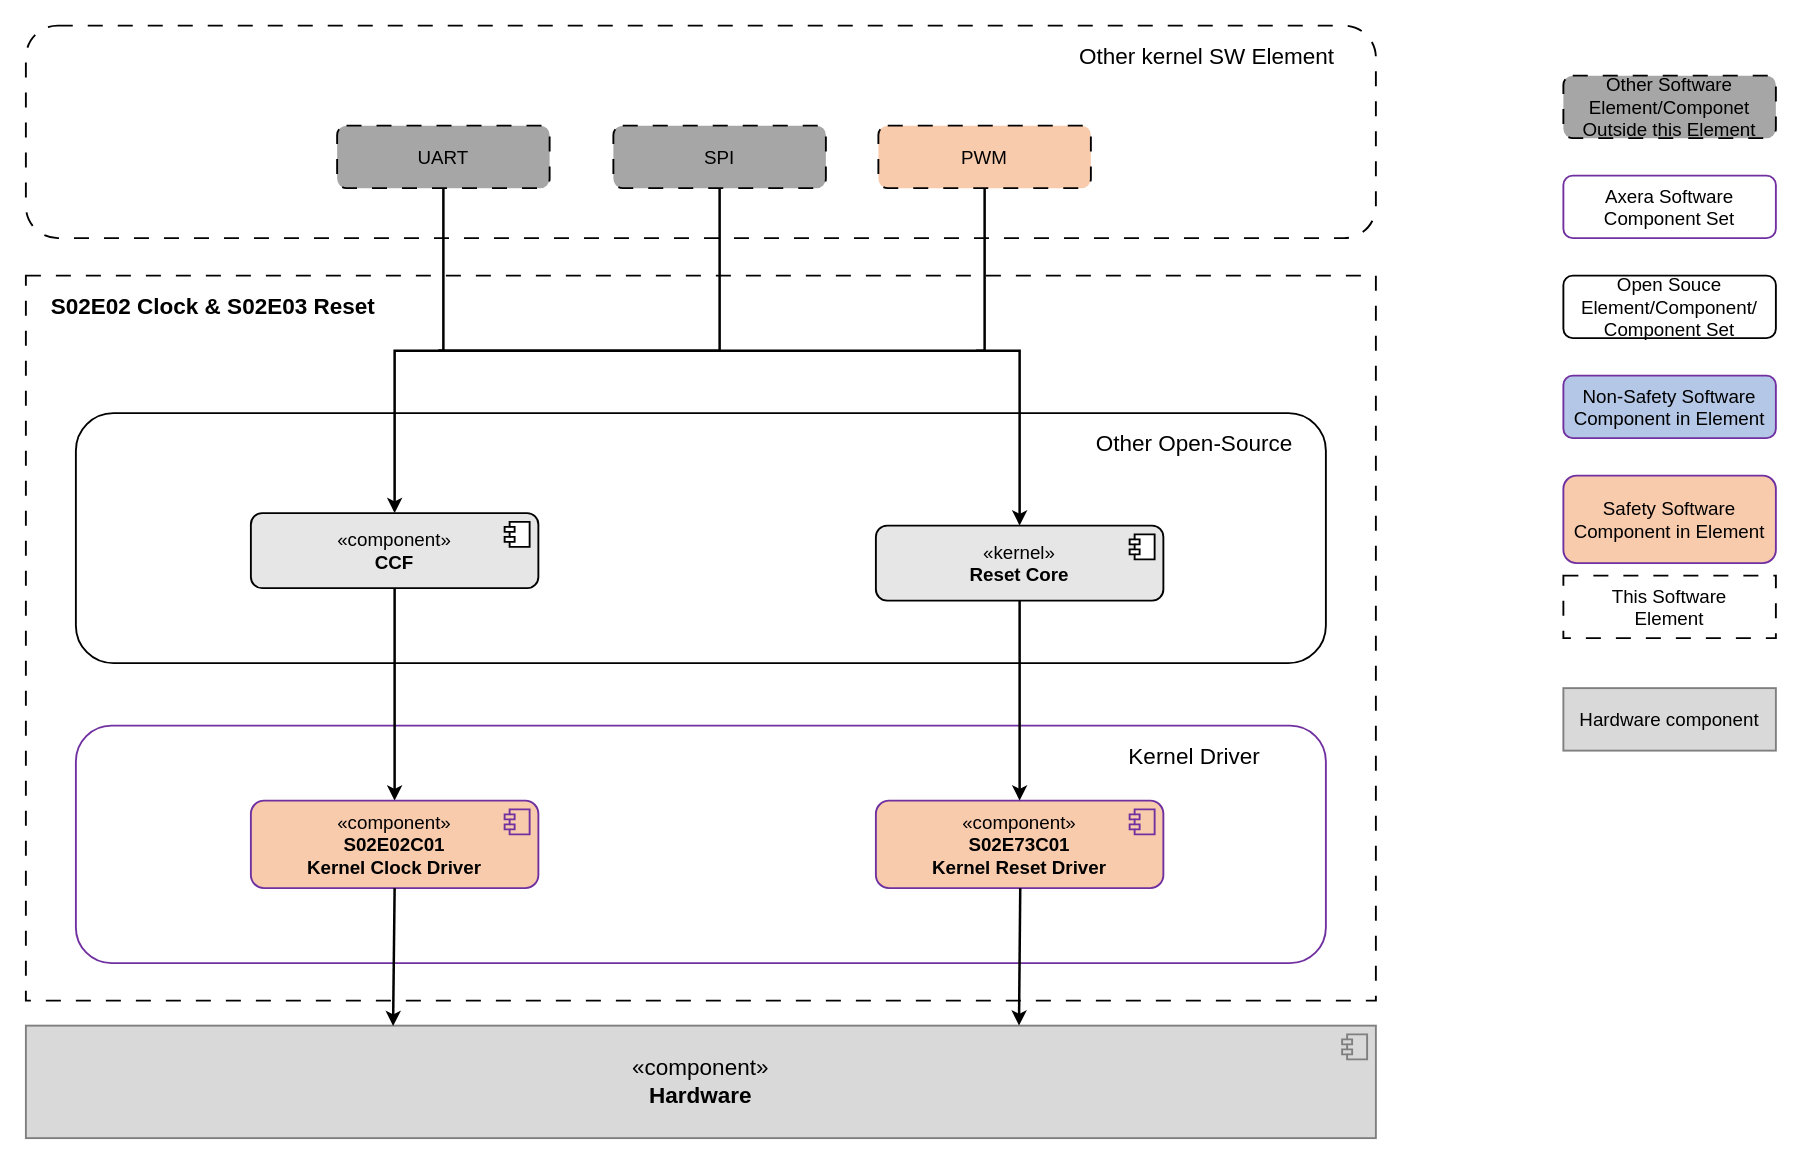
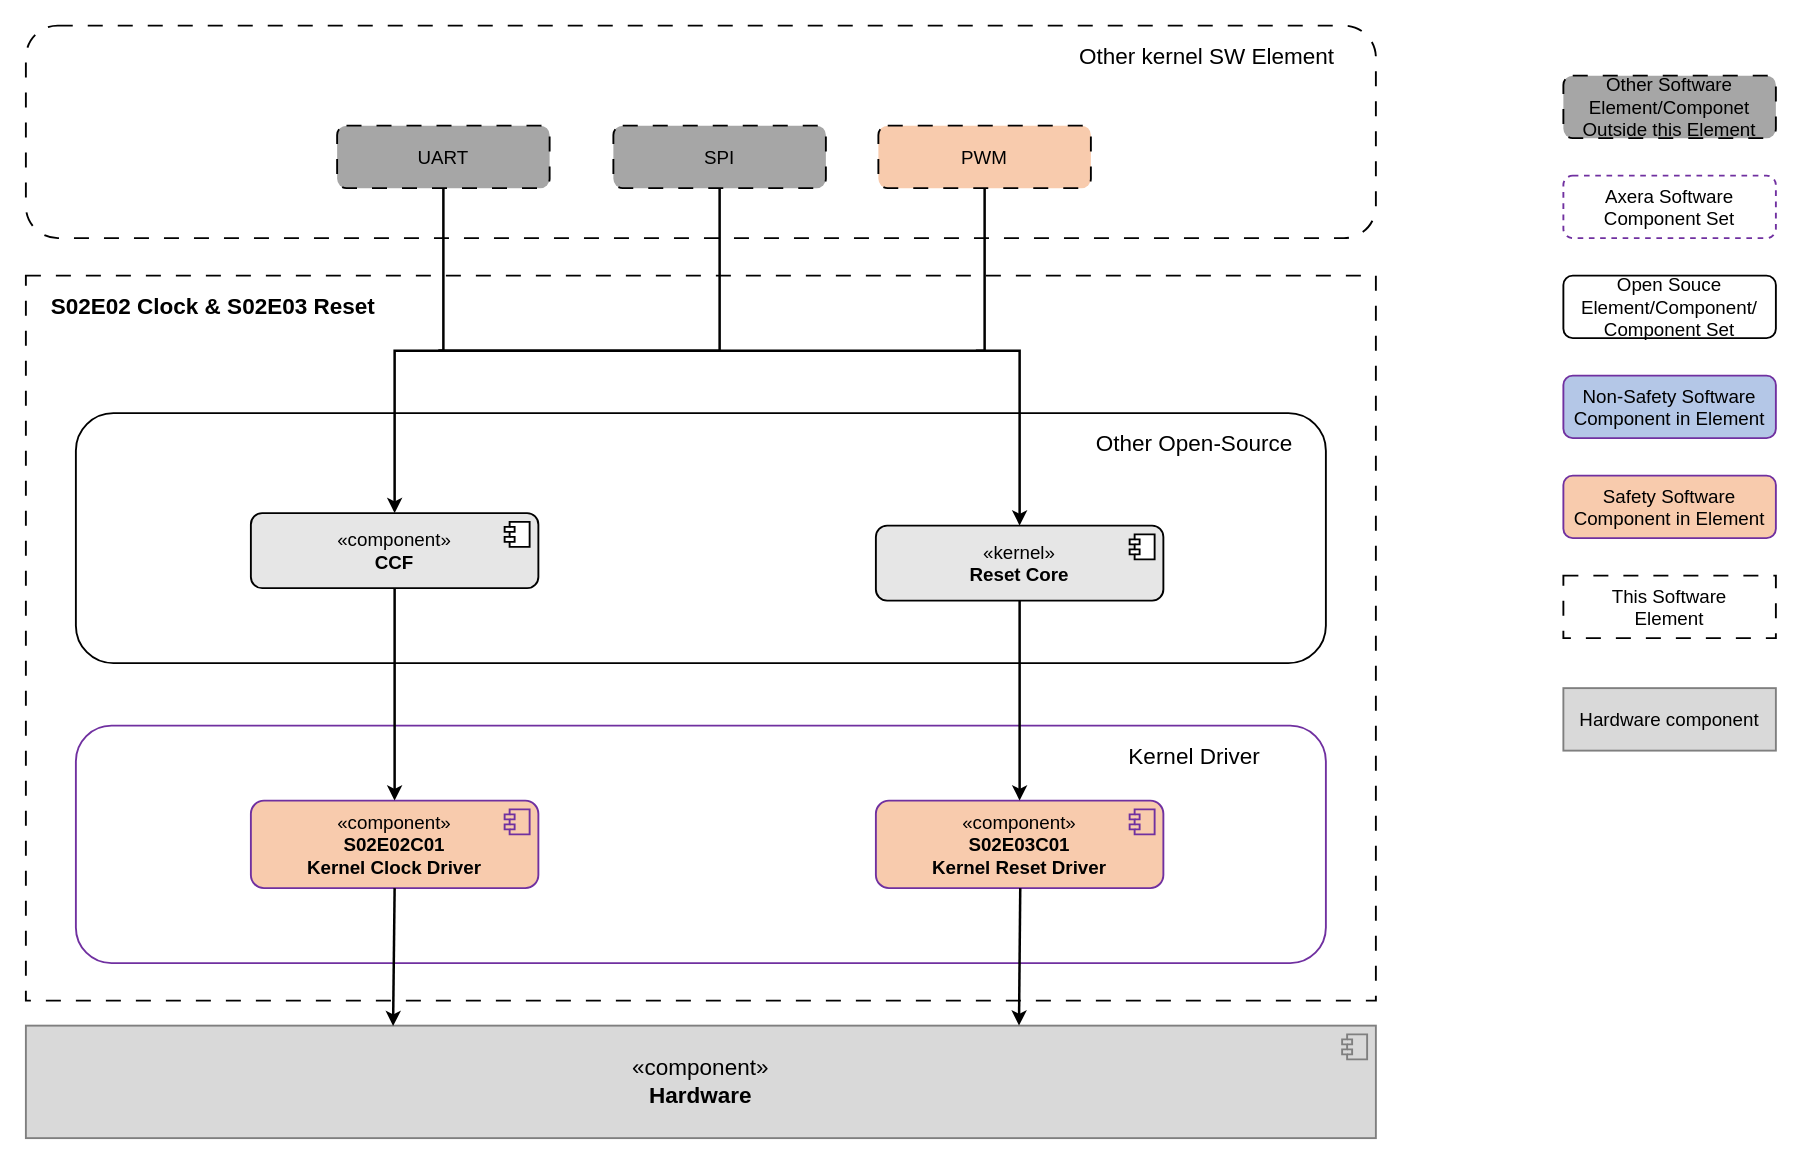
(1669, 207) -> (1669, 207)
(1669, 519) -> (1669, 507)
(1019, 844) -> (1019, 844)
